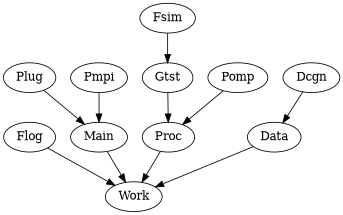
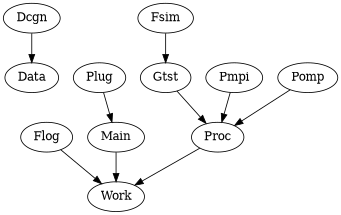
(99, 103) -> (227, 103)
(208, 165) -> none
